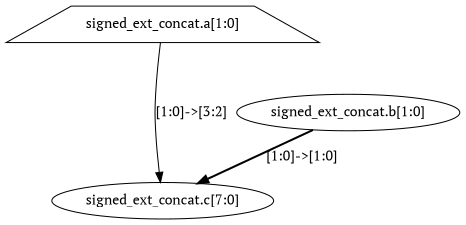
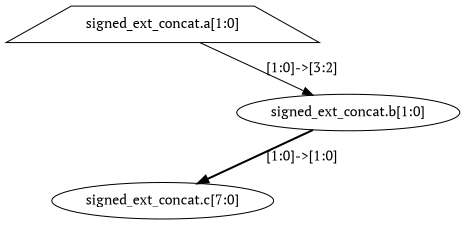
(155, 107) -> (252, 67)
